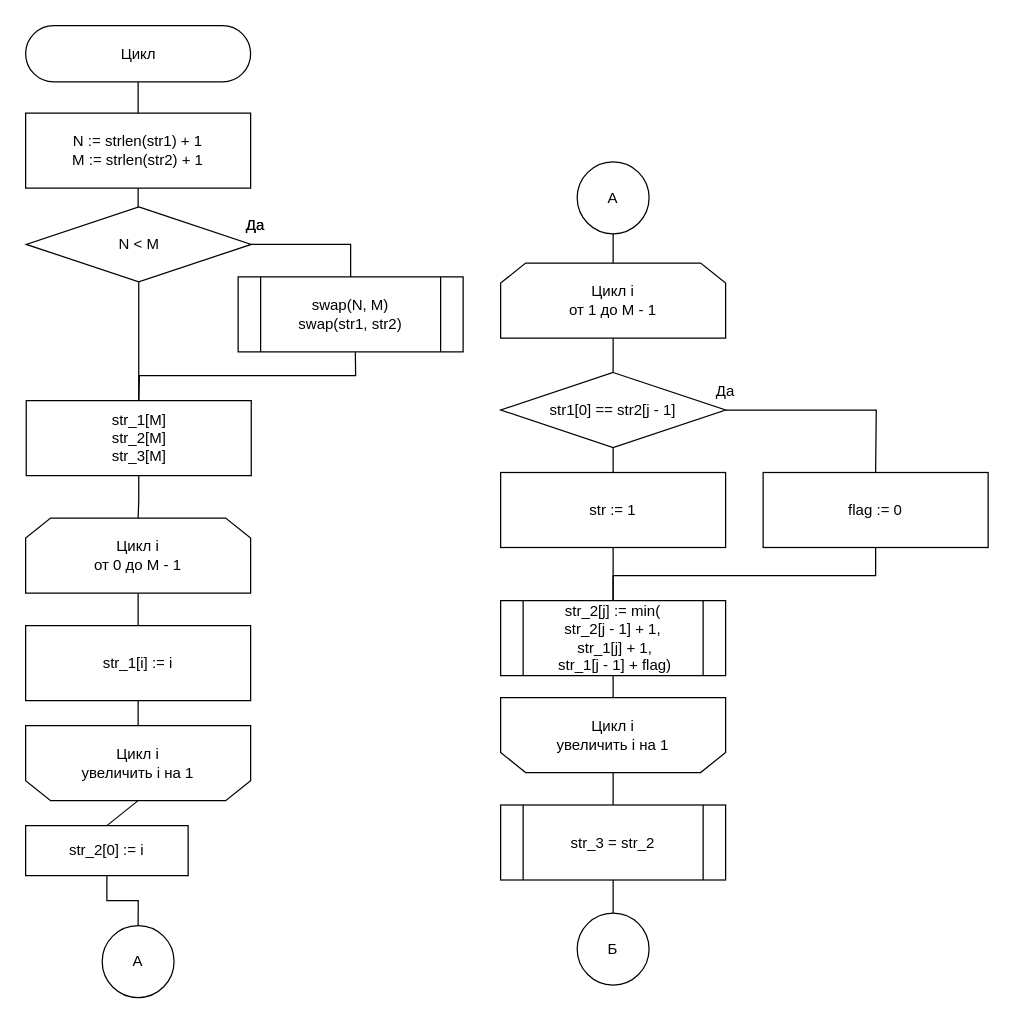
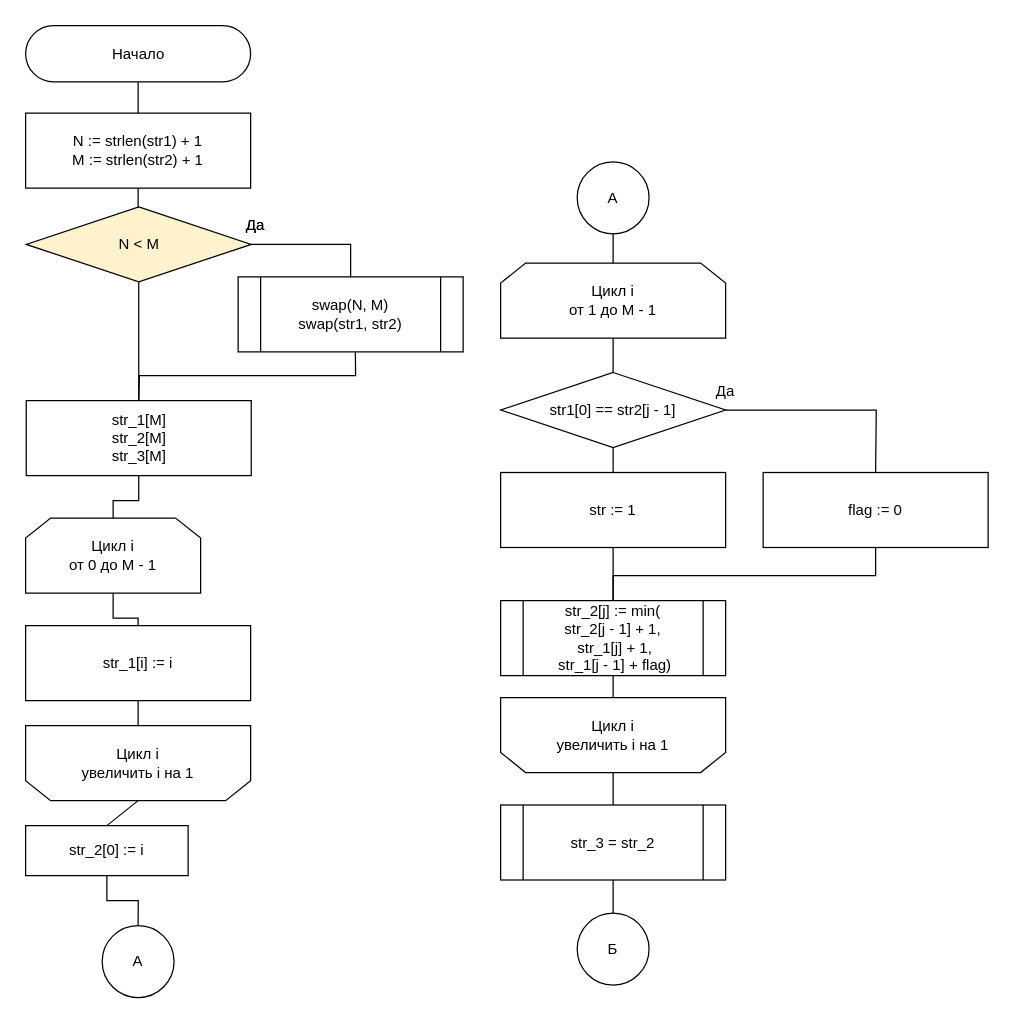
(139, 54) -> (139, 54)
(139, 244) -> (139, 244)
(138, 556) -> (113, 556)
